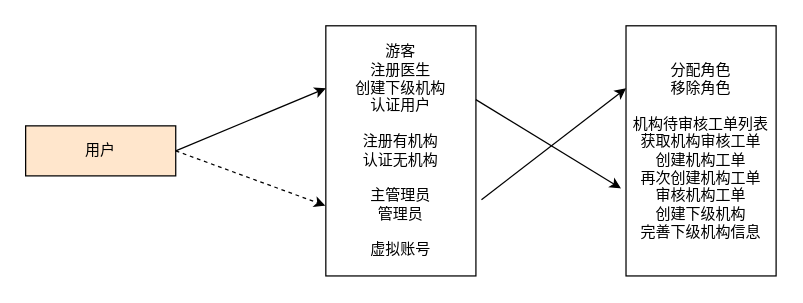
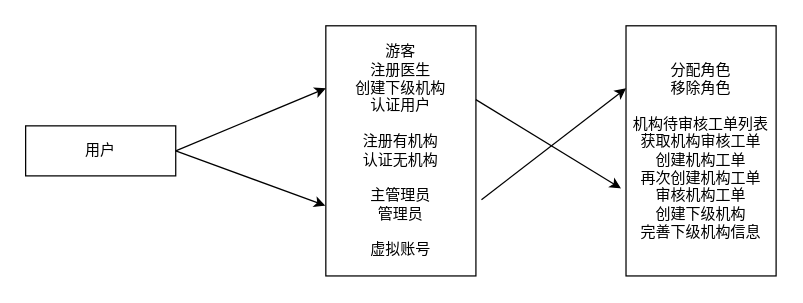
(101, 151) -> (101, 151)
(247, 177) -> (247, 177)
